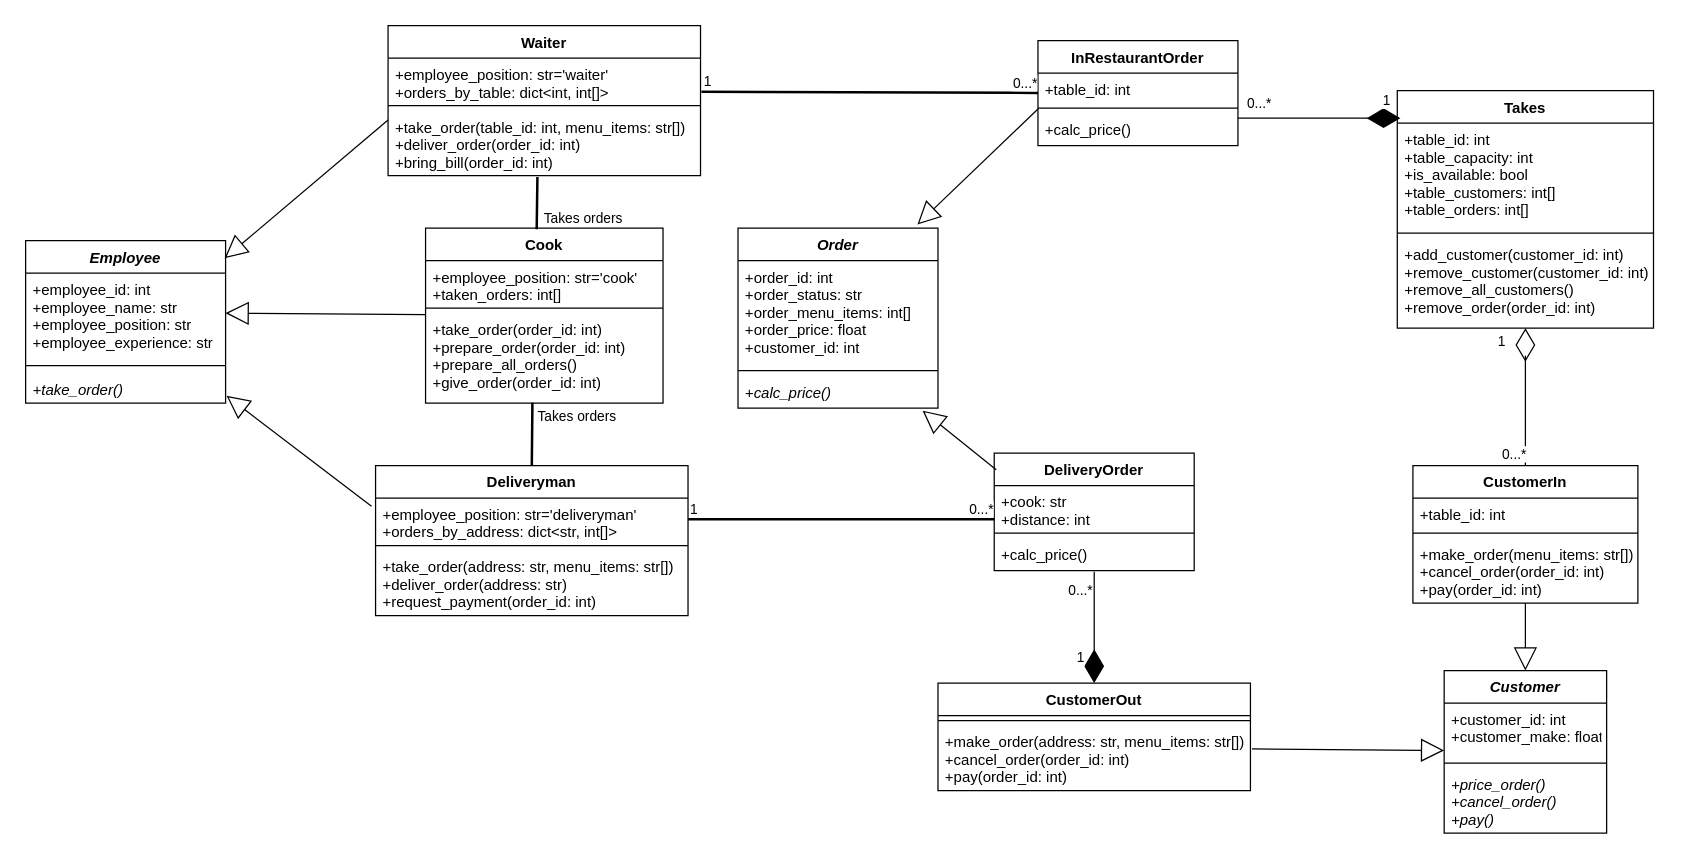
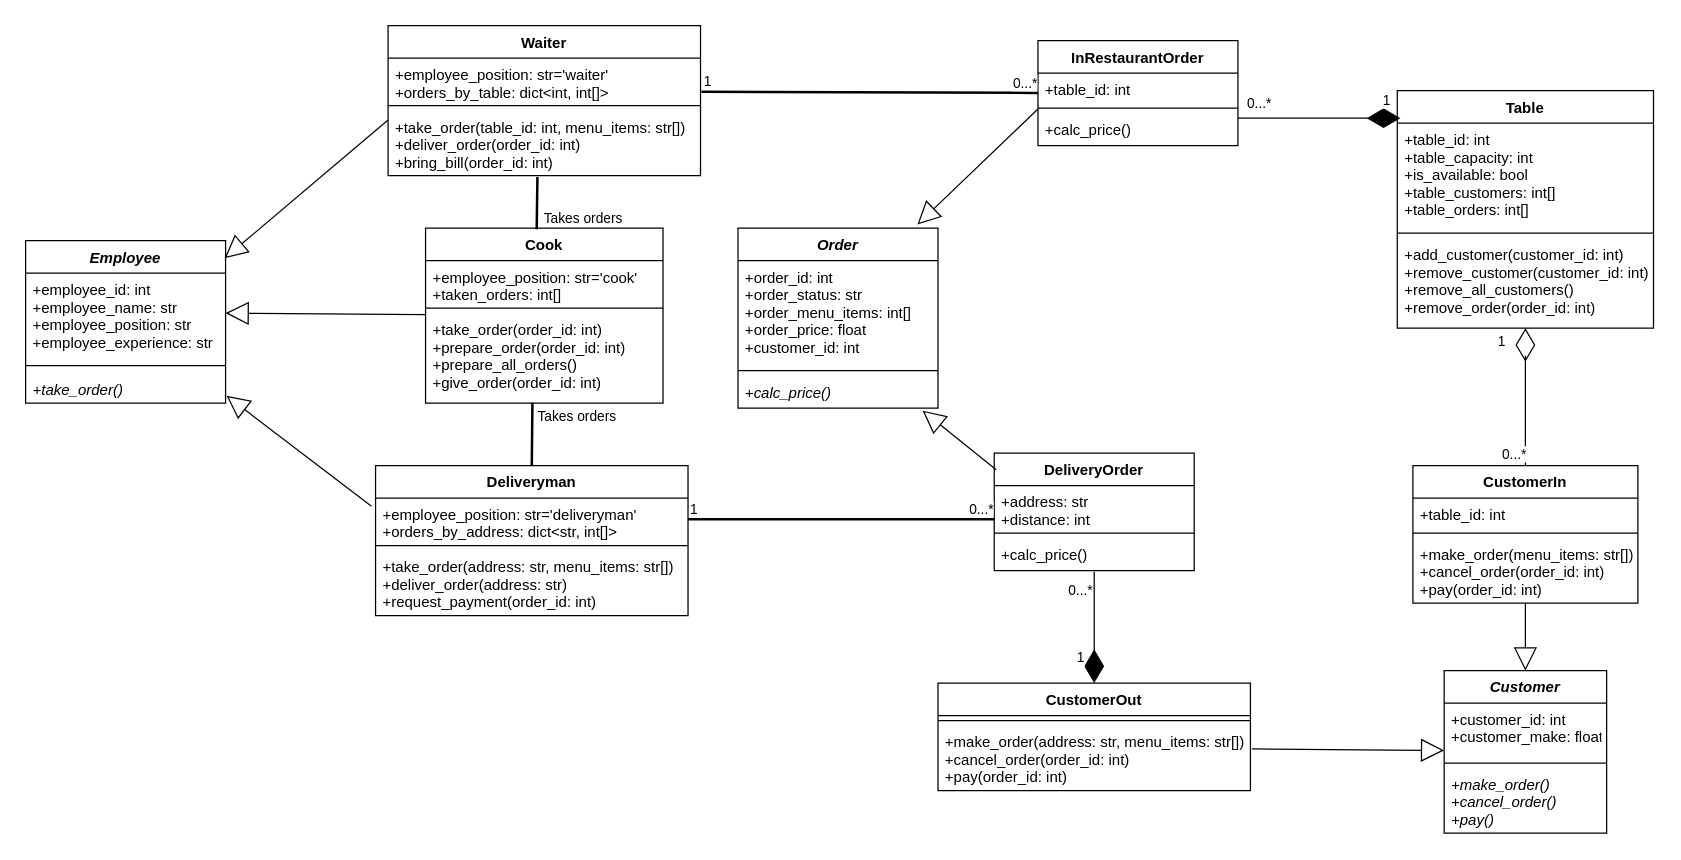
(1525, 108) -> (1525, 108)
(1039, 503) -> (1052, 503)
(1508, 785) -> (1506, 785)
